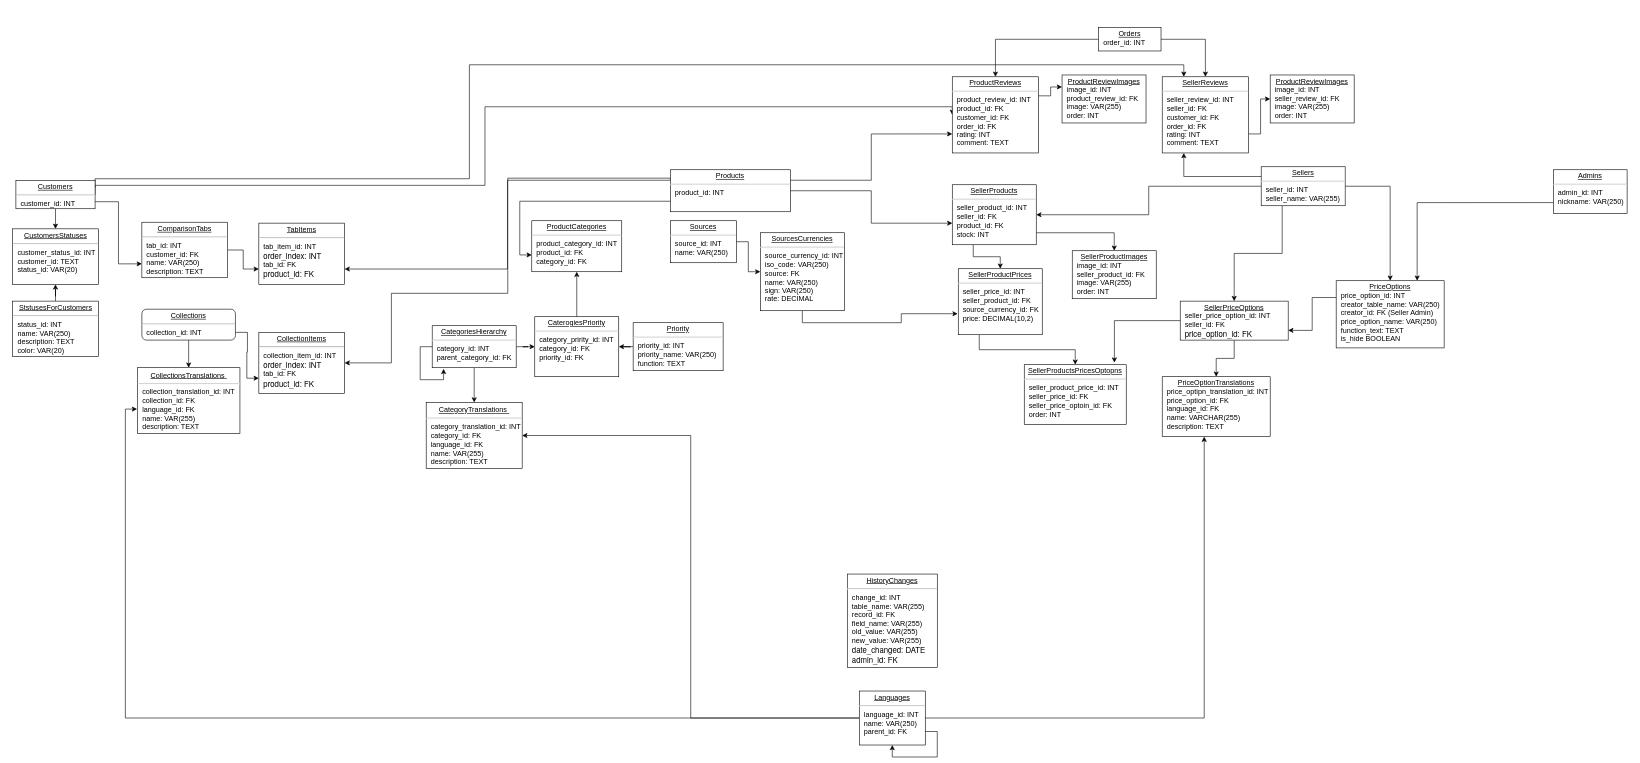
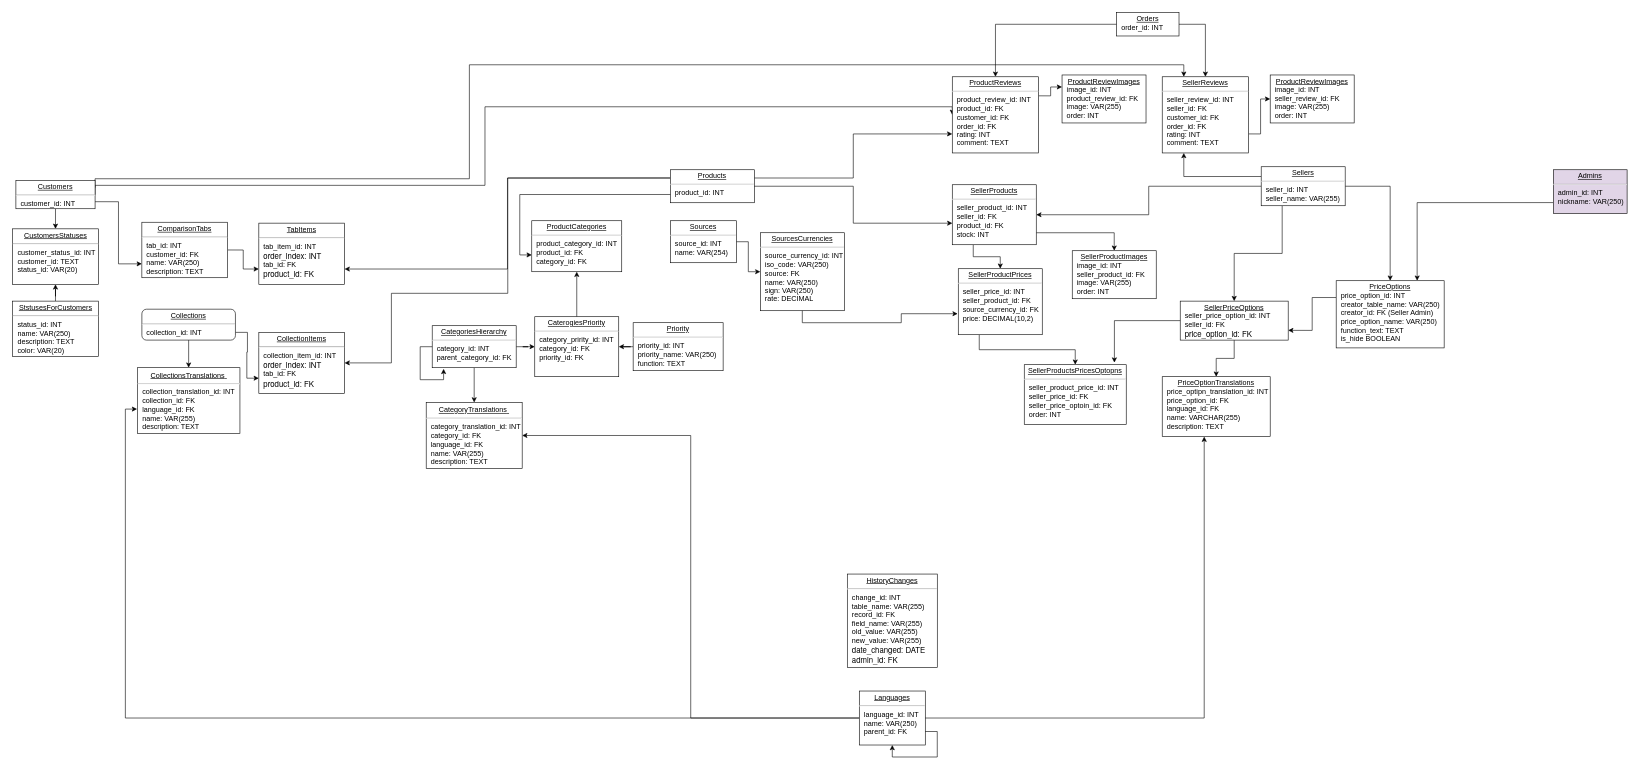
(1130, 39) -> (1148, 24)
(731, 191) -> (713, 186)
(1591, 191) -> (1591, 191)
(698, 233) -> (698, 233)
